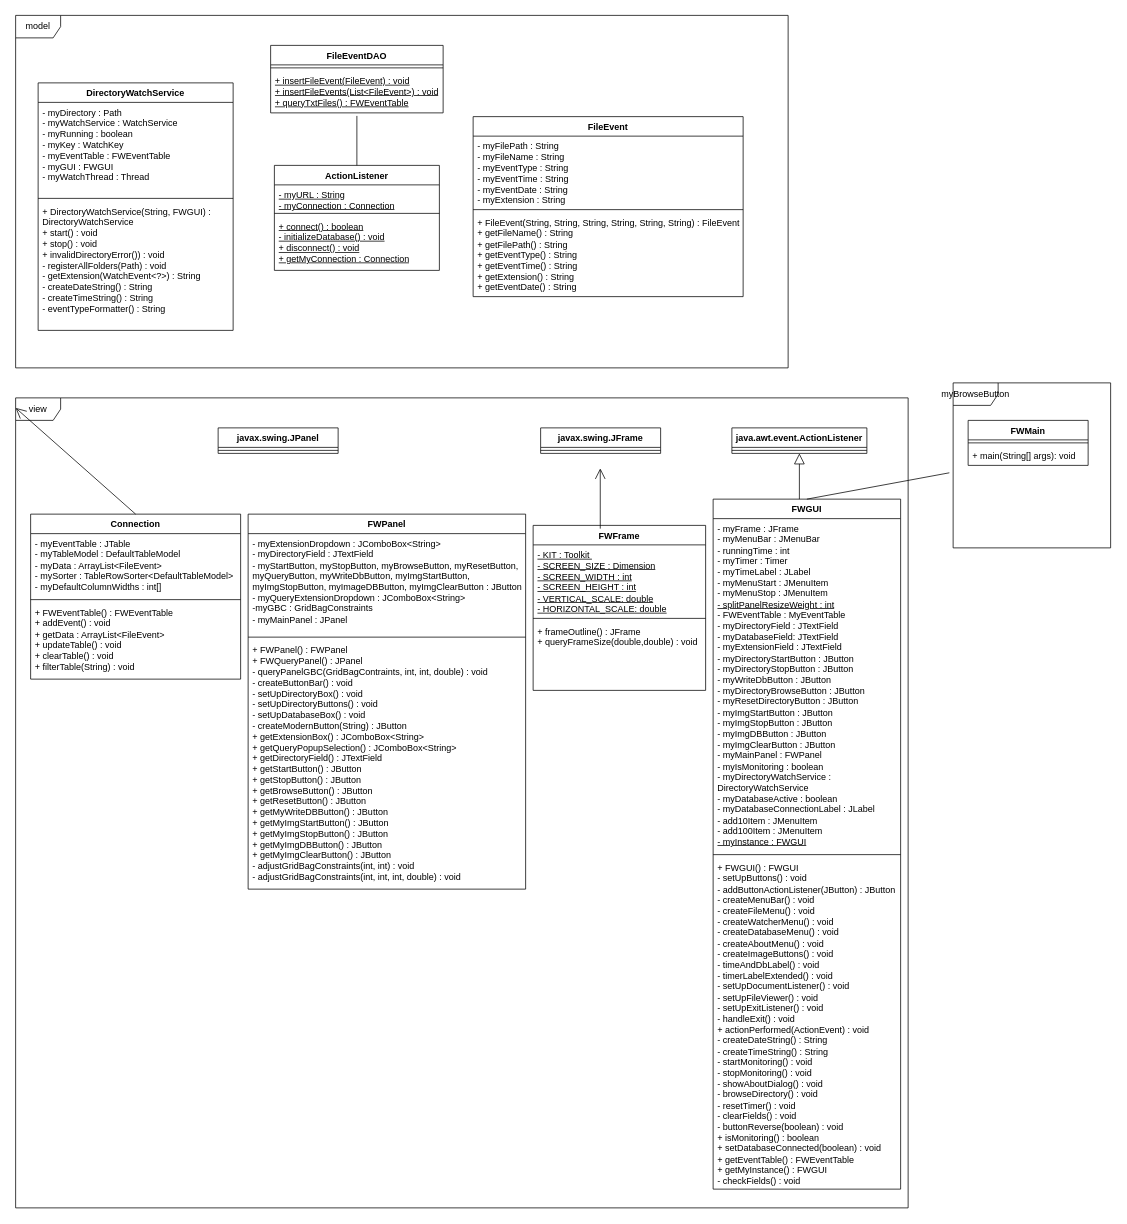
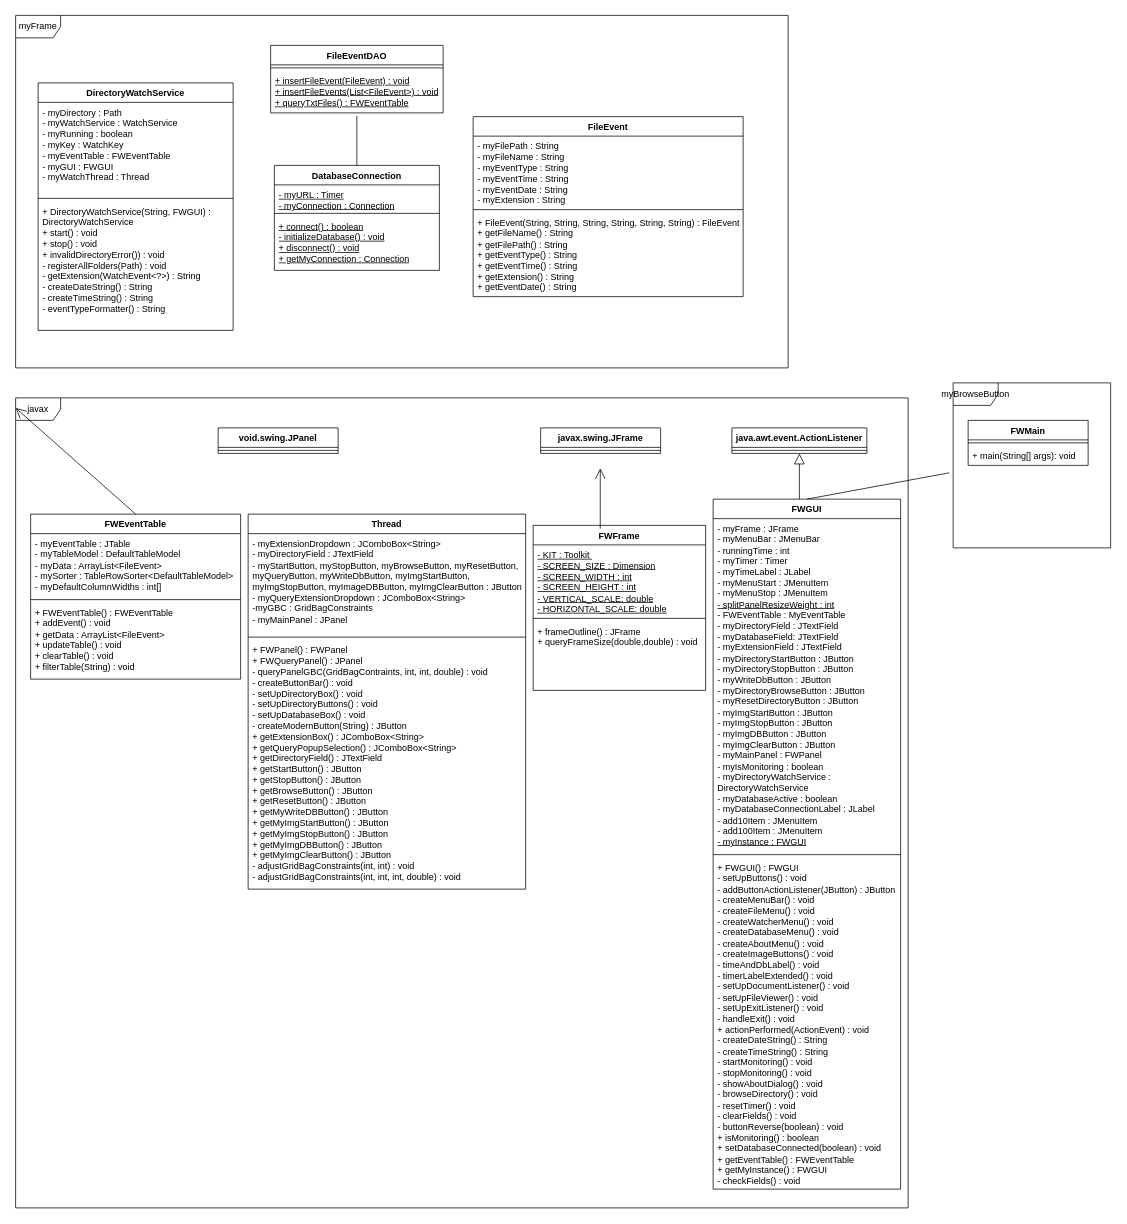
(38, 27) -> (38, 27)
(357, 176) -> (357, 176)
(340, 201) -> (340, 201)
(38, 409) -> (38, 409)
(278, 439) -> (278, 439)
(135, 525) -> (135, 525)
(387, 525) -> (387, 525)
